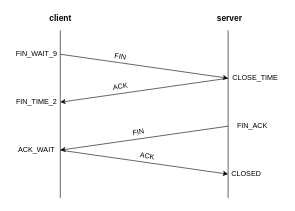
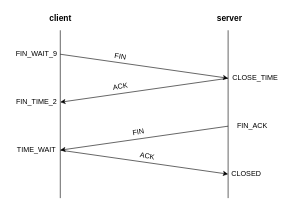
(37, 150) -> (37, 150)
